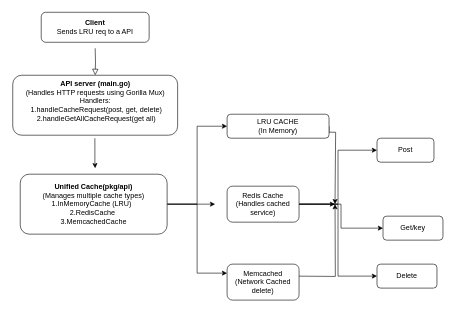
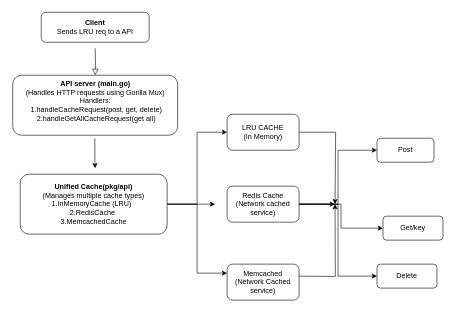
(278, 126) -> (263, 132)
(263, 204) -> (263, 204)
(263, 282) -> (263, 282)
